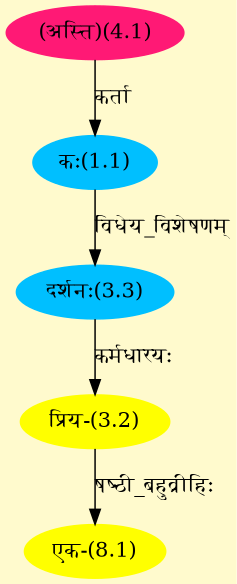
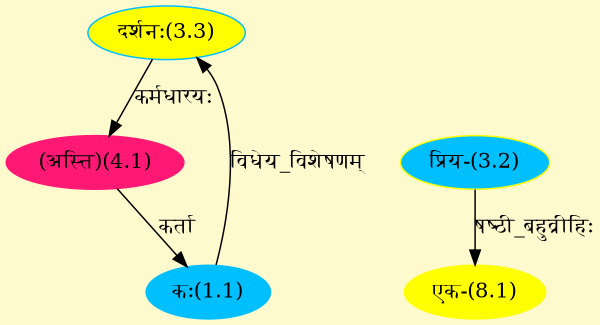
(95, 292) -> (167, 33)
(95, 349) -> (135, 91)
(95, 422) -> (475, 162)
